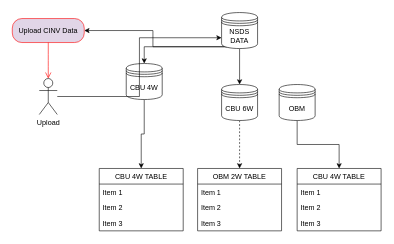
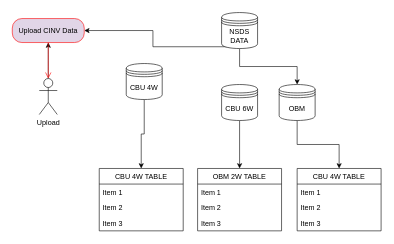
(144, 58) -> none
(240, 72) -> (268, 66)
(107, 96) -> (48, 78)
(240, 142) -> (240, 142)
